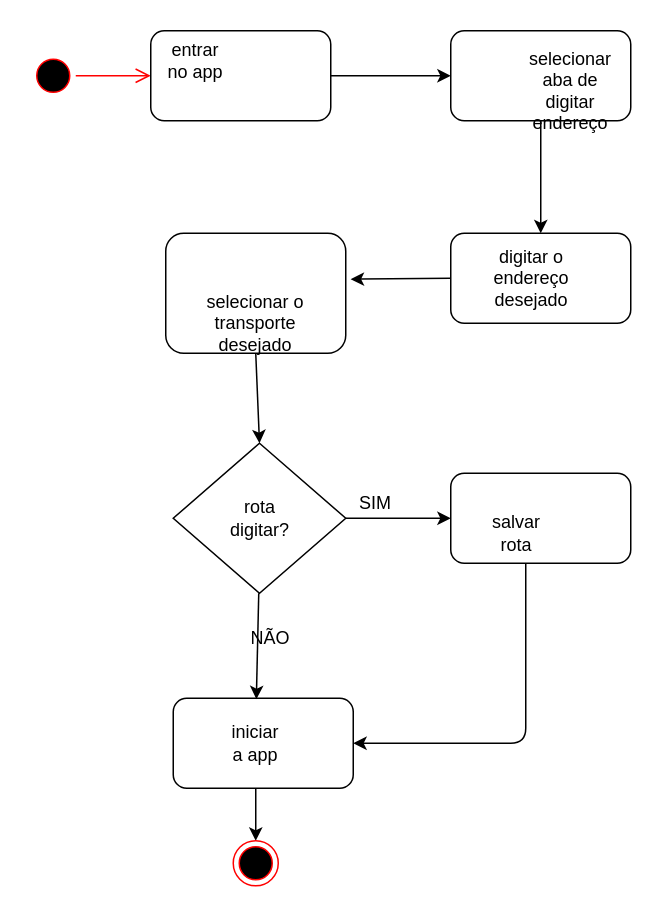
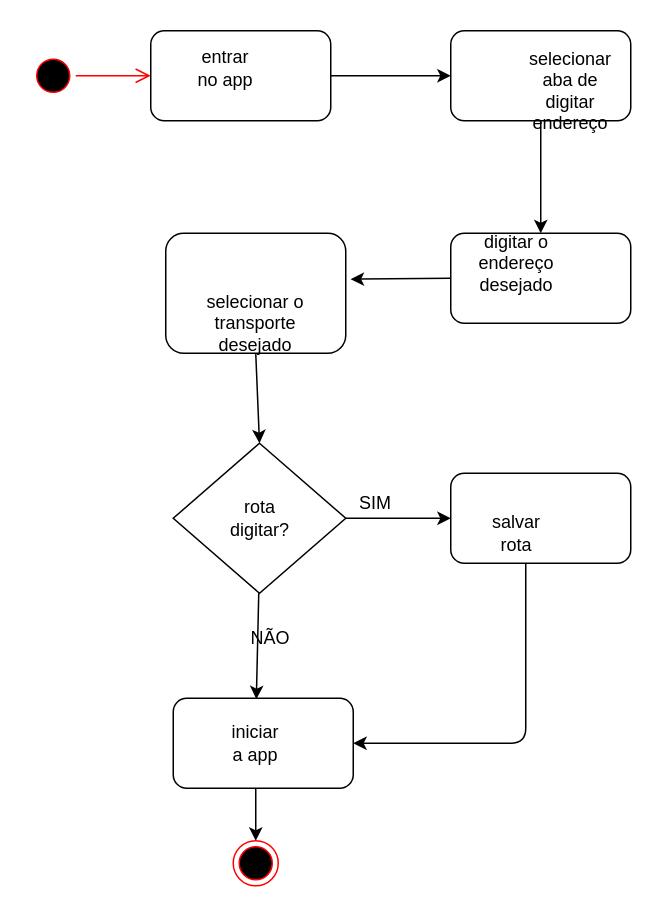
(196, 61) -> (226, 68)
(532, 278) -> (517, 263)
